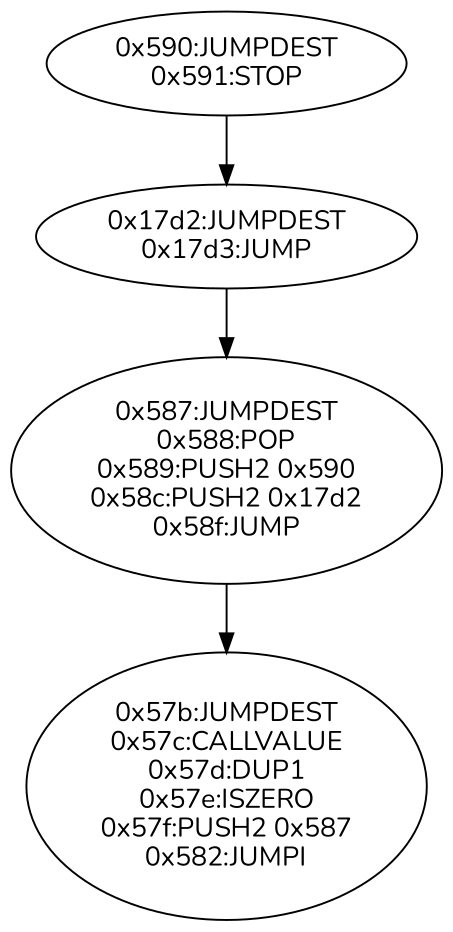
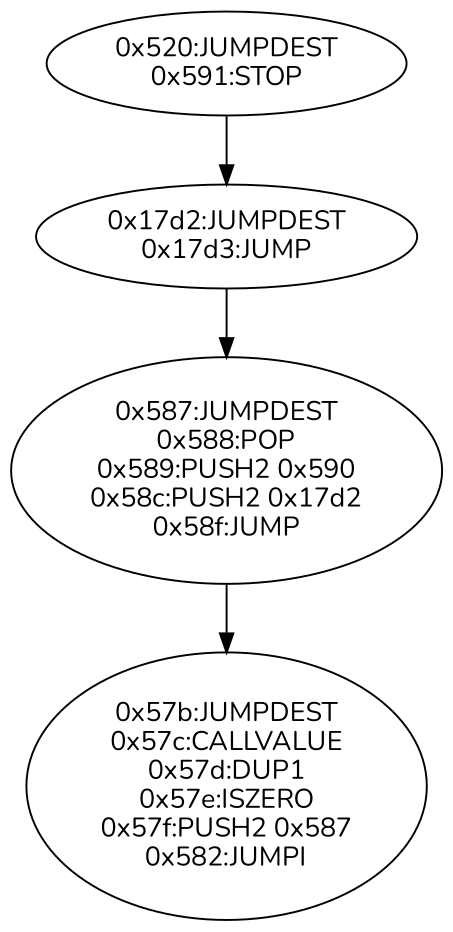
(227, 64) -> (227, 64)
